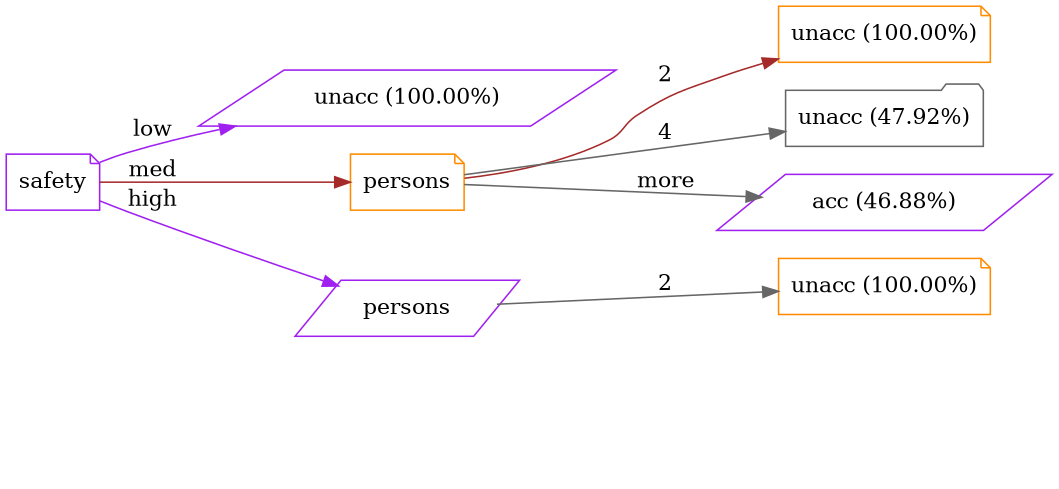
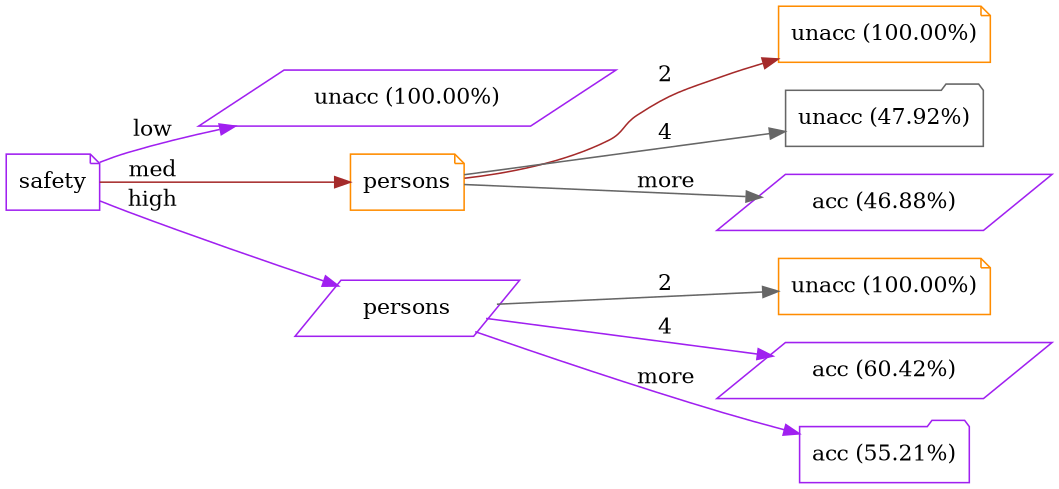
none -> (884, 371)
none -> (884, 455)
